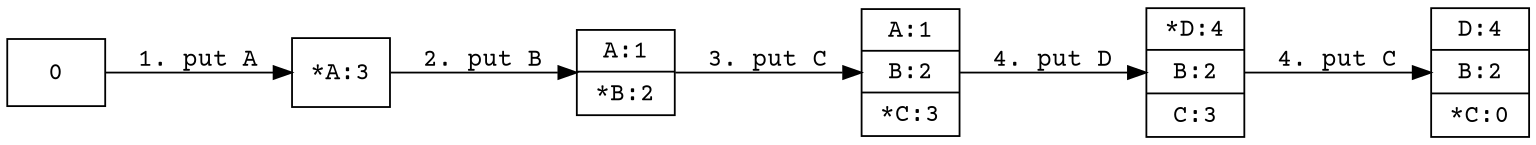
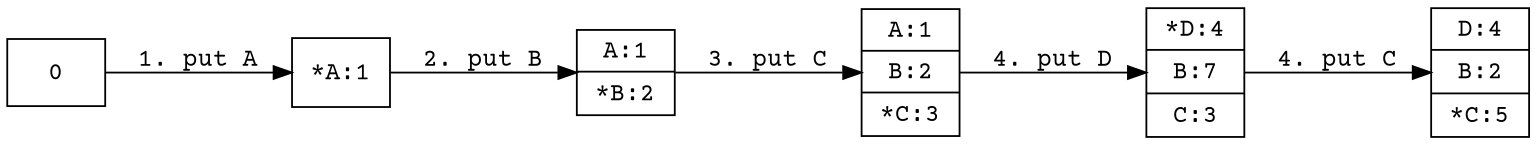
(1195, 71) -> (1195, 71)
(341, 73) -> (341, 73)
(1480, 114) -> (1480, 114)
